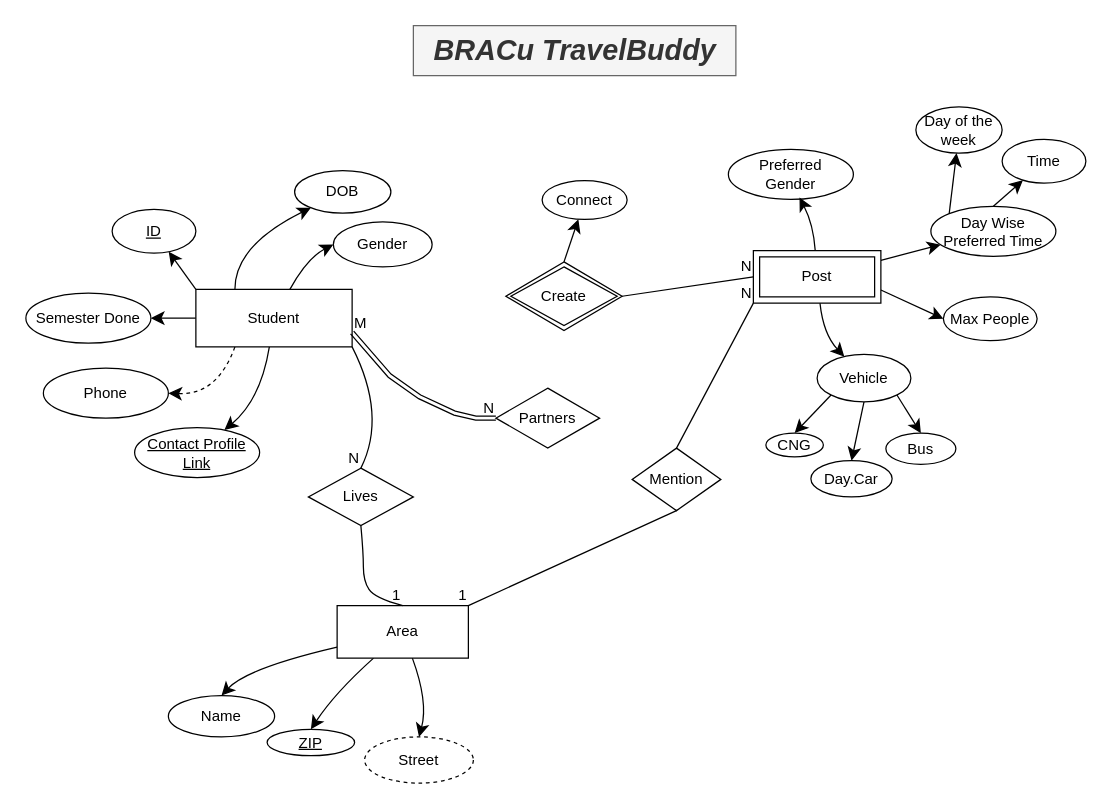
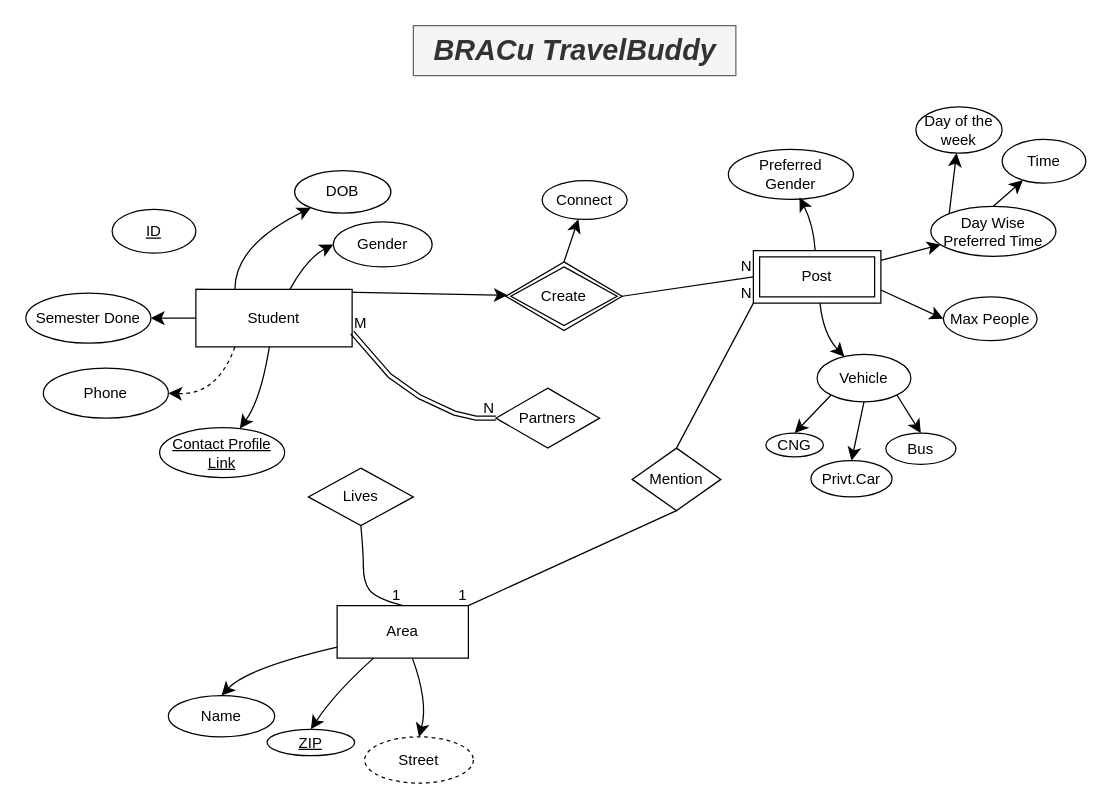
(185, 275) -> (424, 294)
(371, 405) -> none
(197, 453) -> (222, 453)
(851, 479) -> (851, 479)
